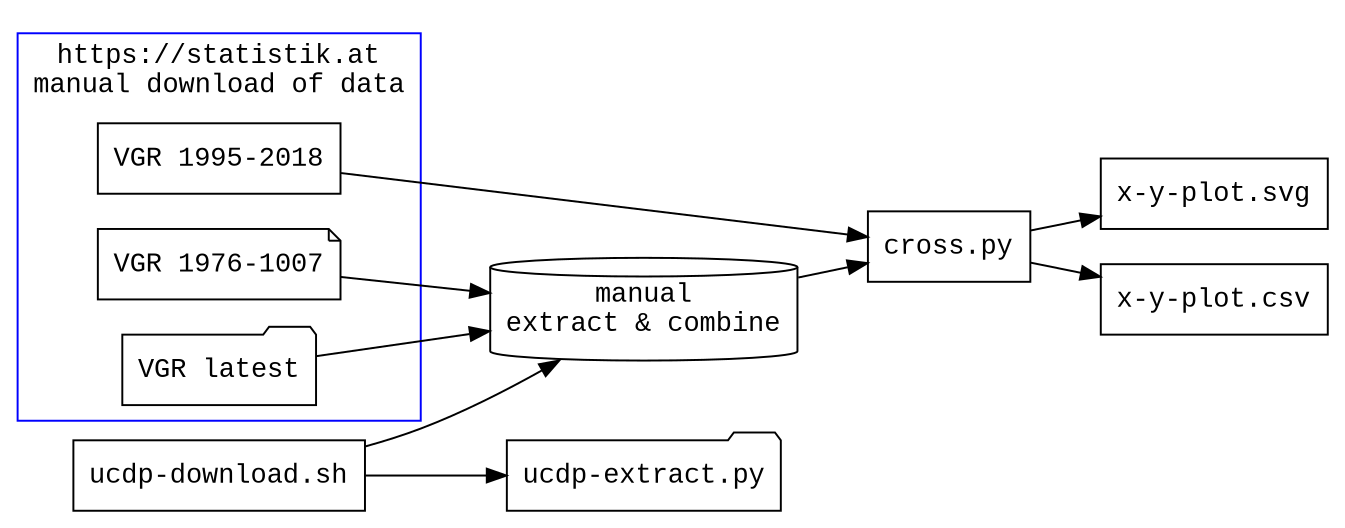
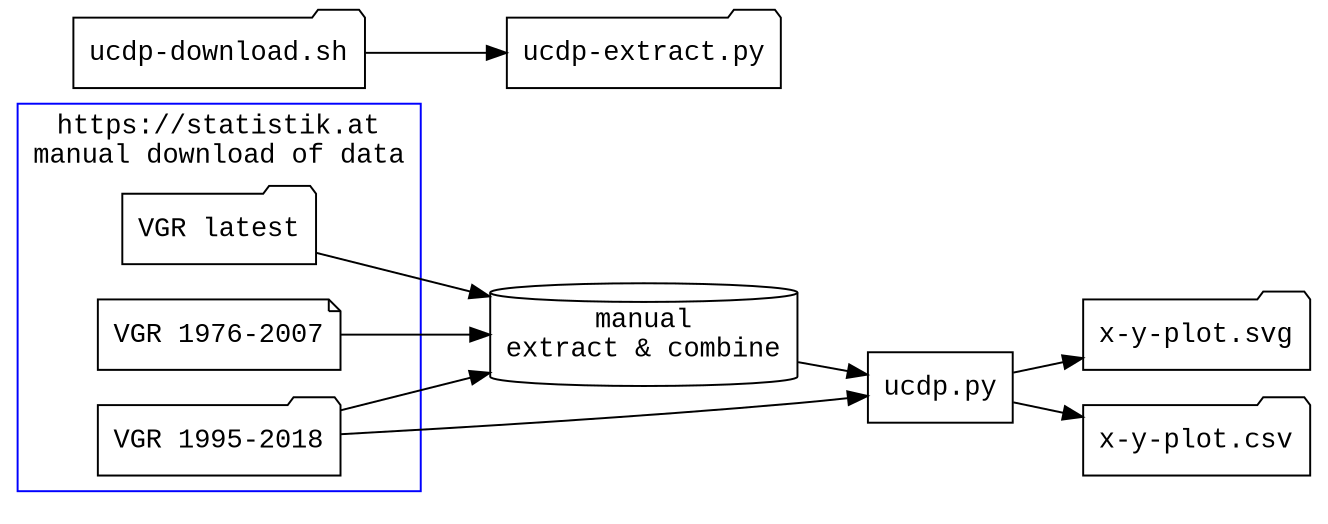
(219, 159) -> (219, 440)
(1214, 194) -> (1197, 335)
(949, 247) -> (940, 387)
(219, 264) -> (219, 335)
(1214, 299) -> (1197, 440)
(456, 414) -> (406, 394)
(219, 476) -> (219, 53)
